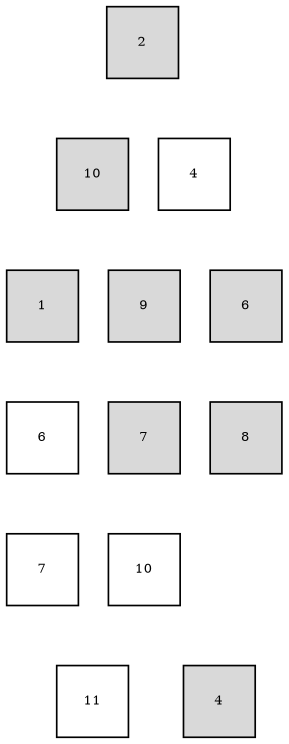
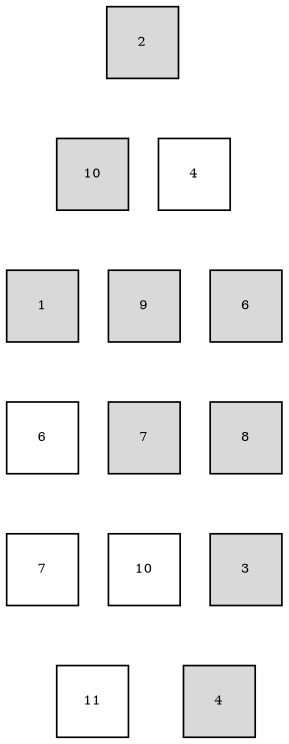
none -> (246, 570)
